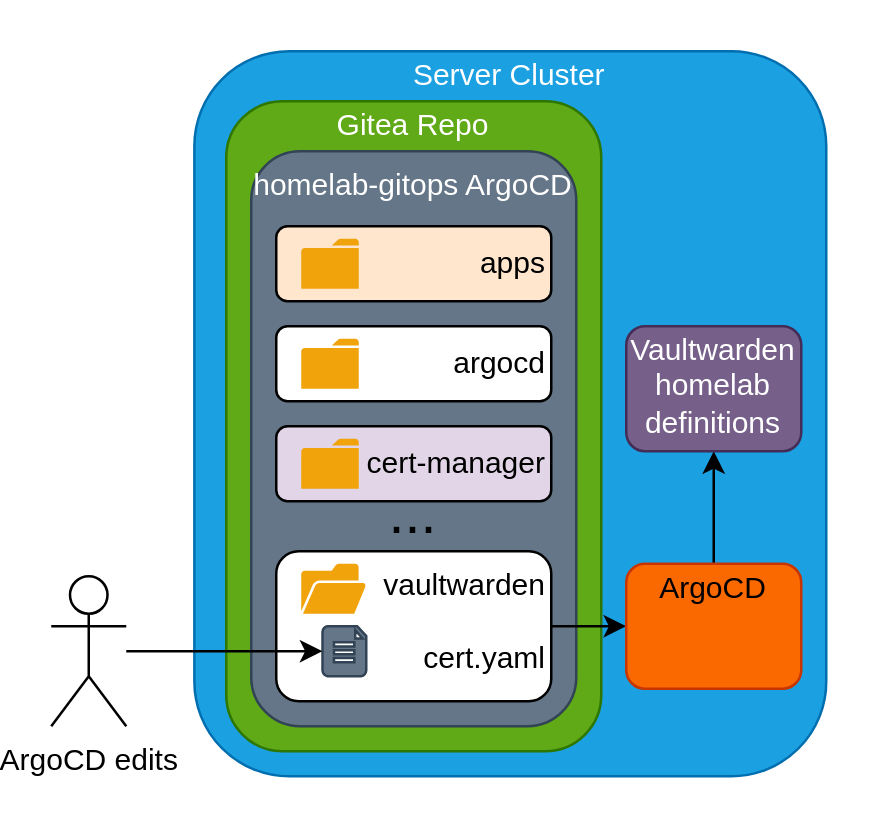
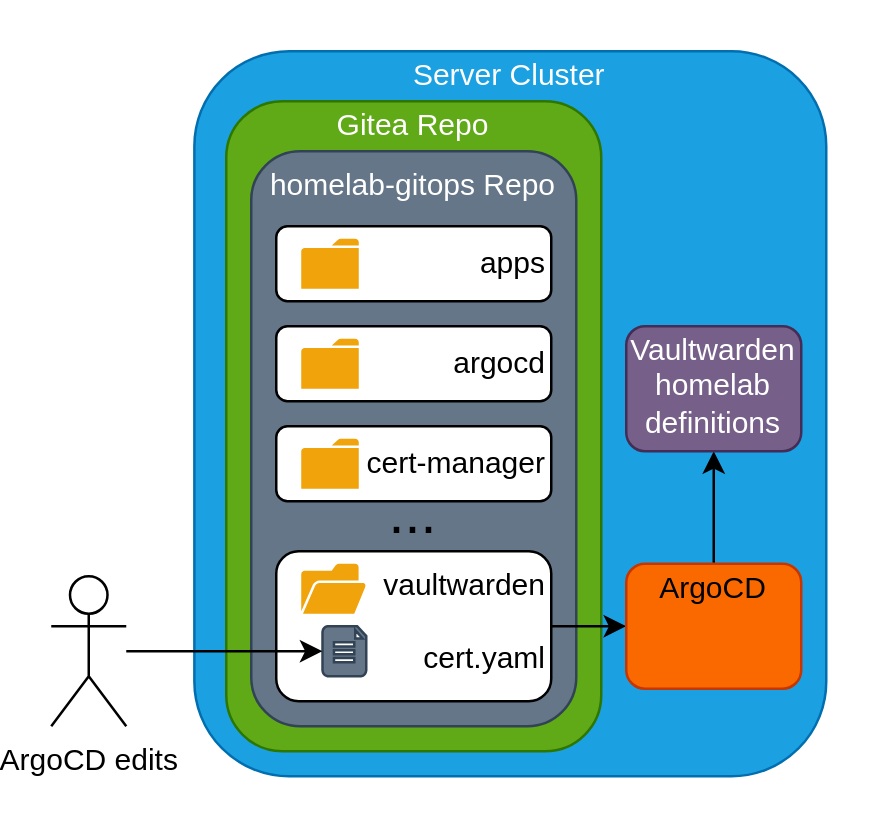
(414, 205) -> (414, 187)
(414, 264) -> (414, 264)
(414, 464) -> (414, 464)
